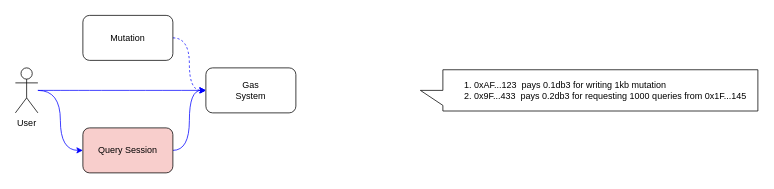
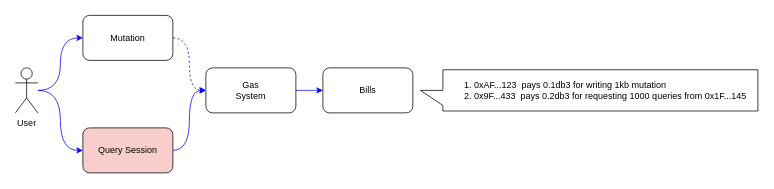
(121, 90) -> (60, 62)
none -> (309, 90)
none -> (368, 90)
